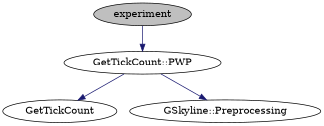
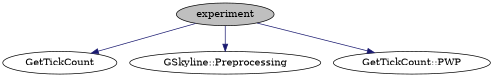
(104, 85) -> (147, 37)
(181, 85) -> (225, 35)
